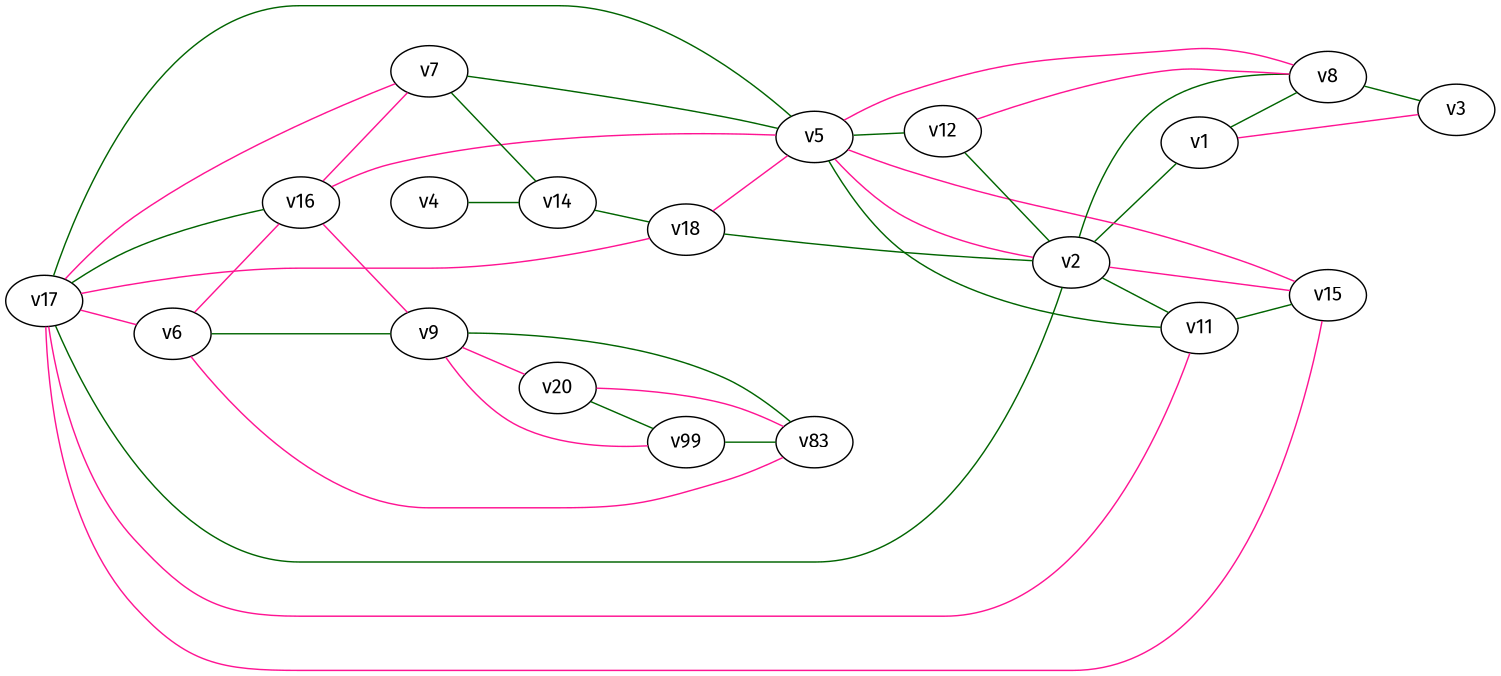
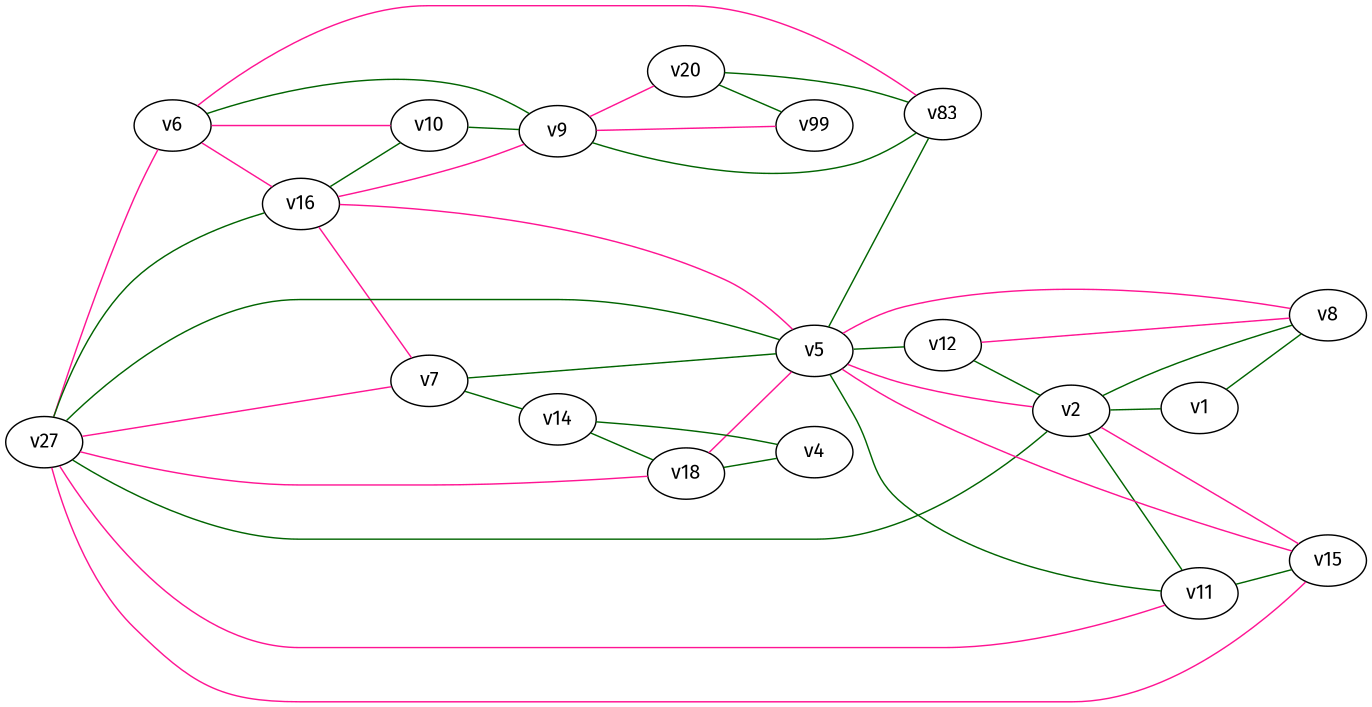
(1456, 110) -> none
none -> (429, 126)
(878, 250) -> (750, 463)
(44, 301) -> (44, 442)
(692, 397) -> (818, 81)
(751, 442) -> (879, 233)
